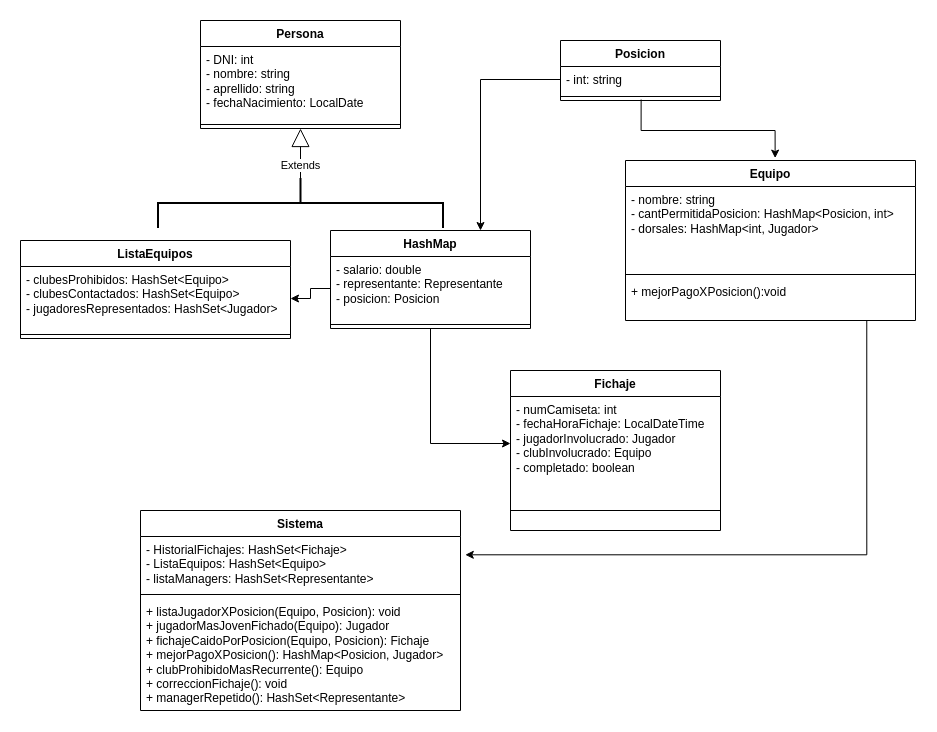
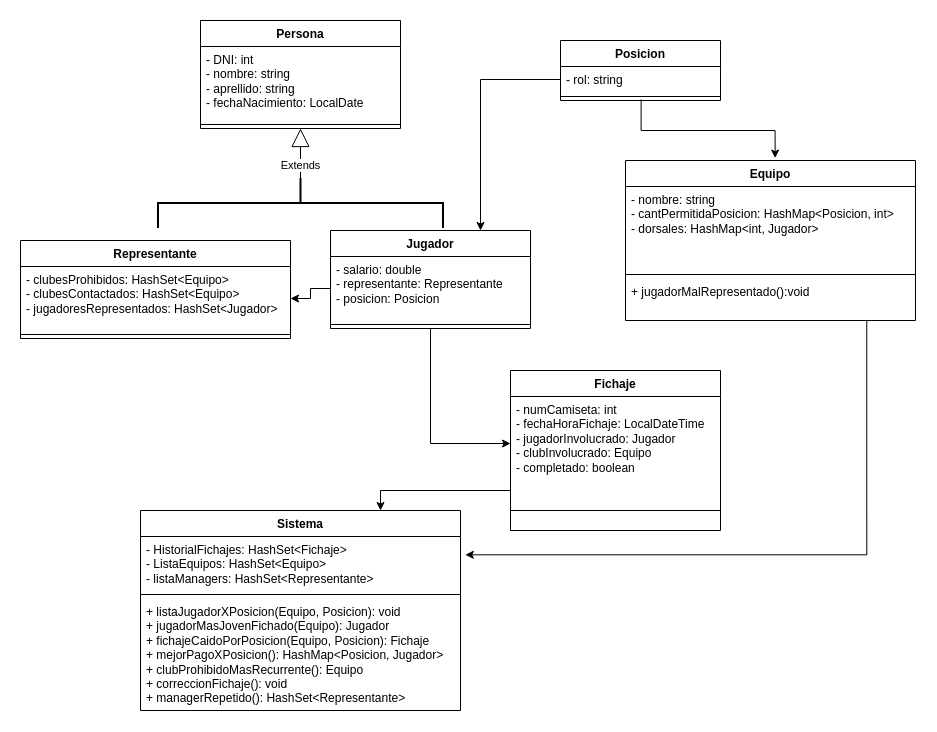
(602, 81) -> (602, 81)
(431, 245) -> (431, 245)
(156, 255) -> (156, 255)
(714, 293) -> (729, 293)
none -> (439, 491)
